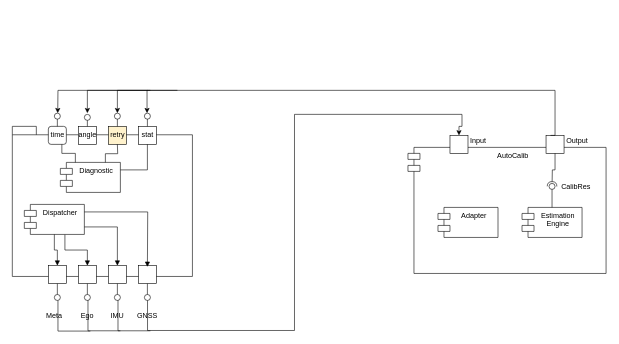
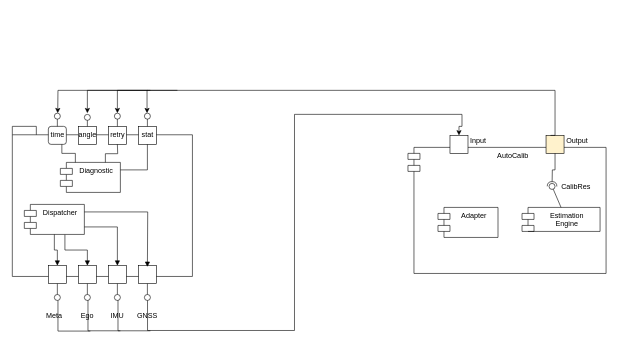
(117, 135) -> (117, 135)
(555, 144) -> (555, 144)
(552, 222) -> (561, 219)
